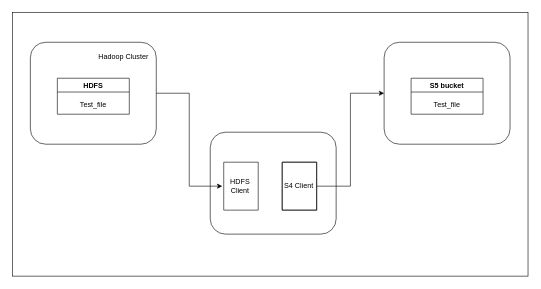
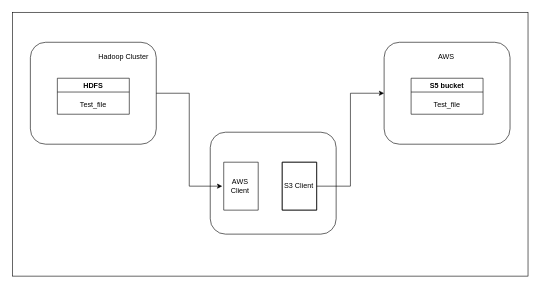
none -> (447, 57)
(240, 186) -> (240, 186)
(299, 186) -> (299, 186)
